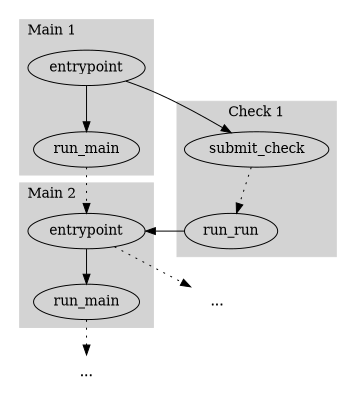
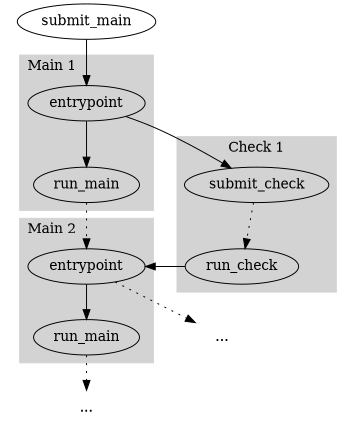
none -> (87, 22)
(231, 231) -> (242, 266)
